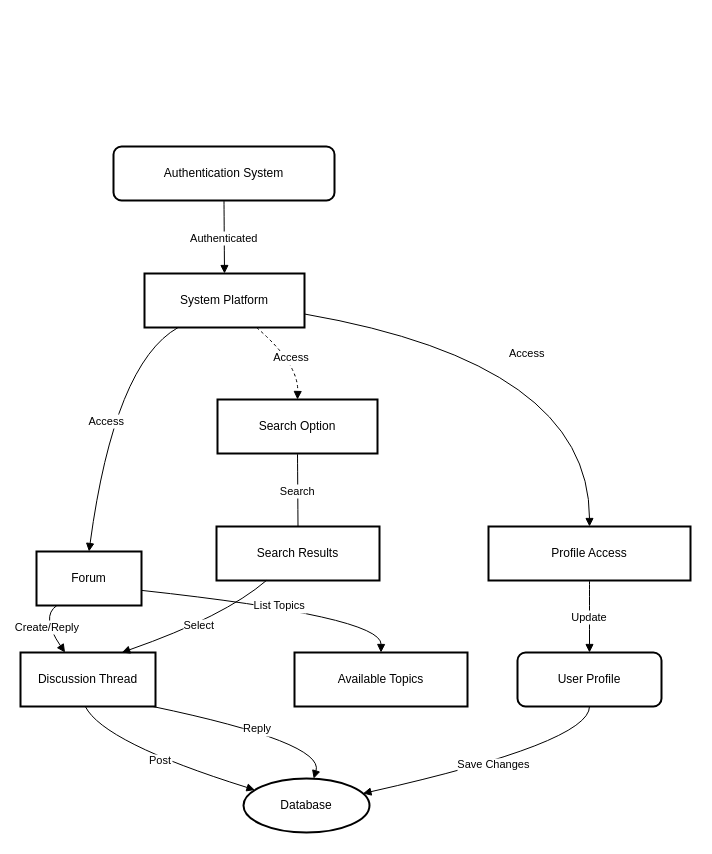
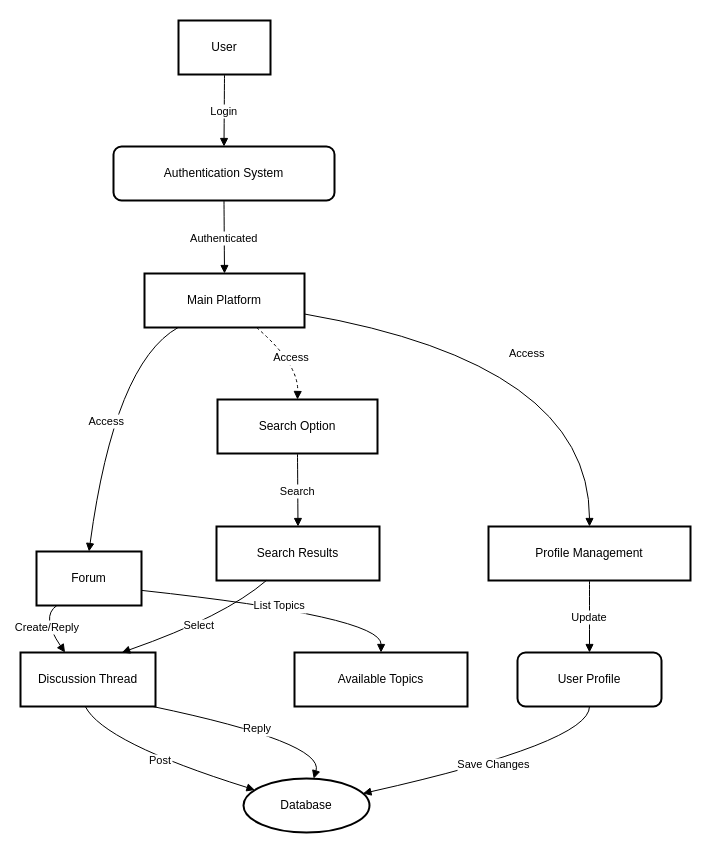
none -> (225, 48)
none -> (224, 107)
(225, 301) -> (225, 301)
(298, 520) -> (298, 517)
(590, 554) -> (590, 554)
